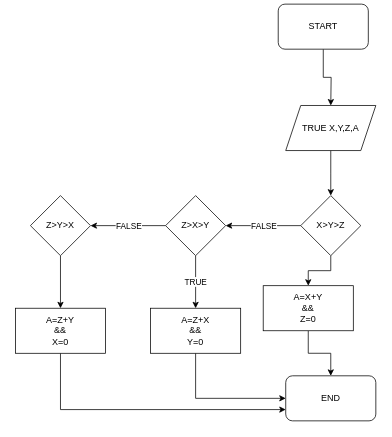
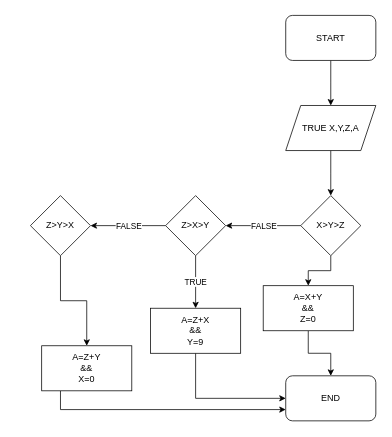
(323, 27) -> (330, 38)
(60, 330) -> (87, 368)
(195, 330) -> (195, 330)
